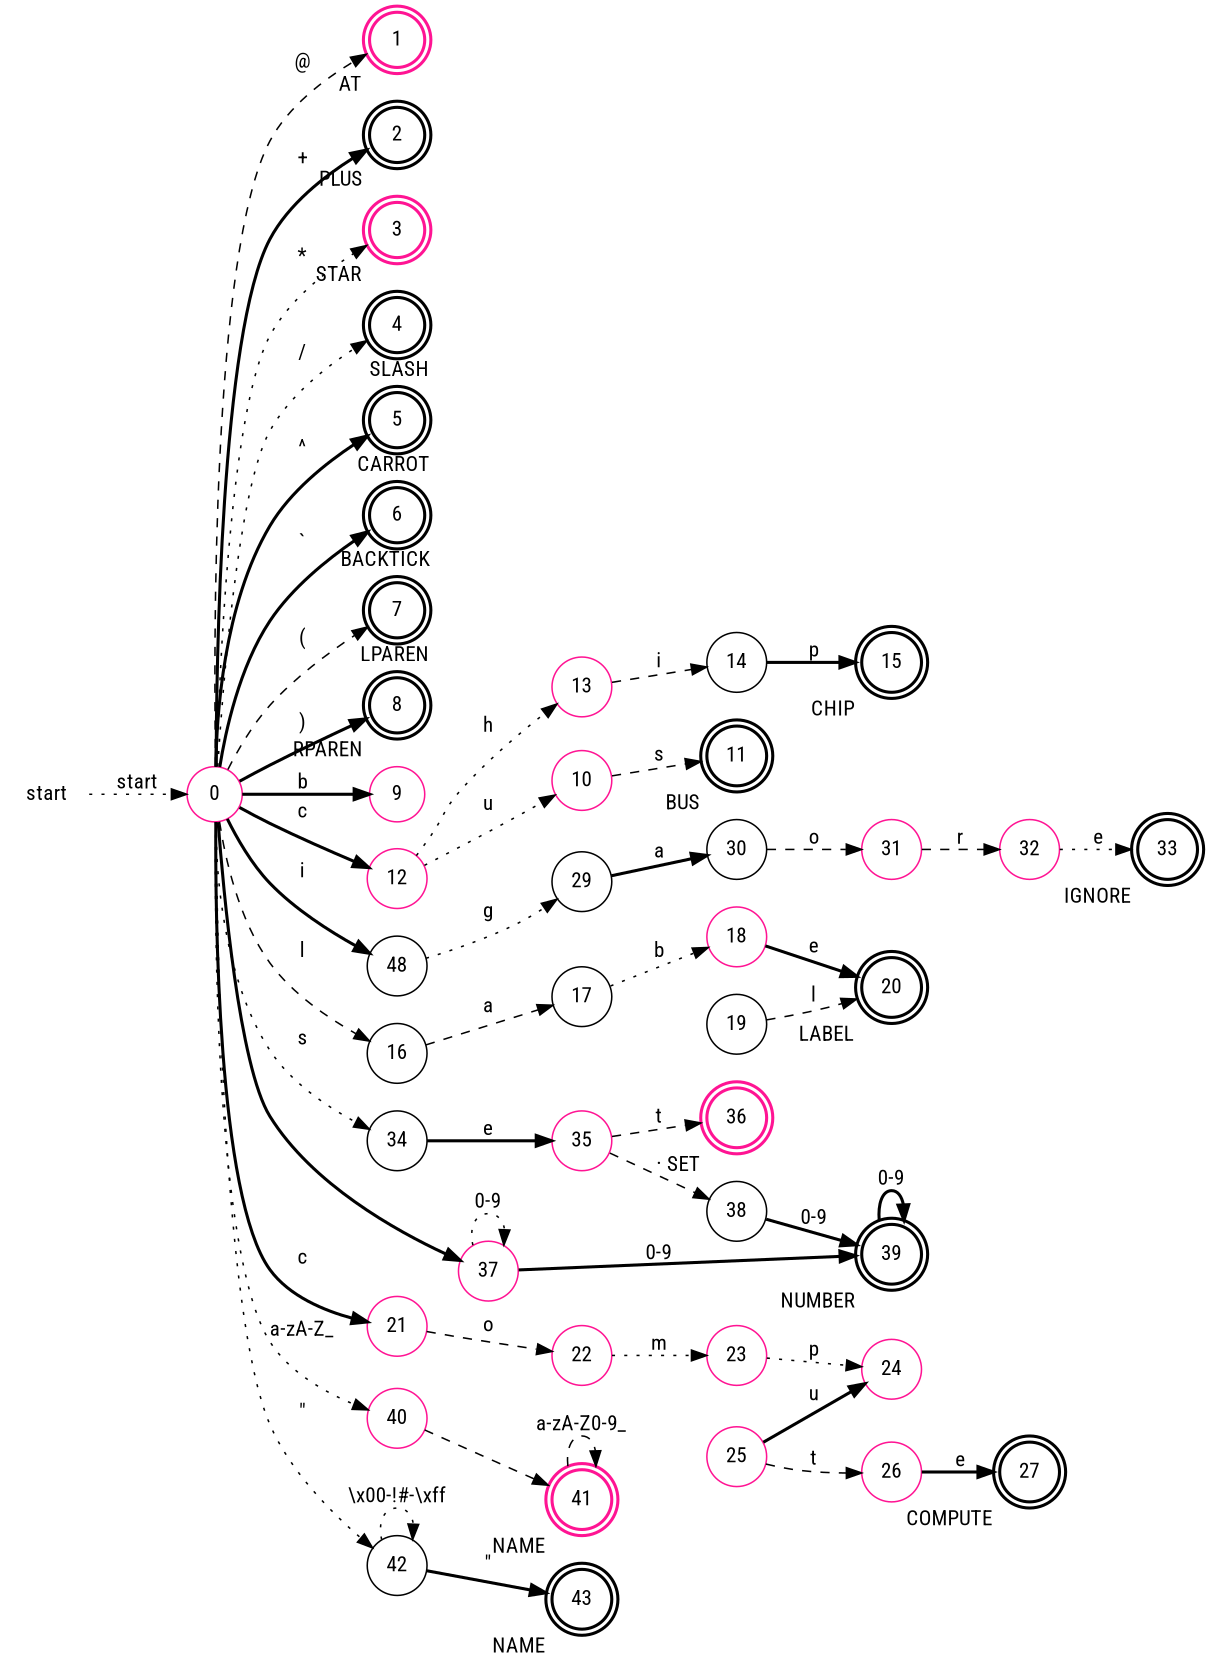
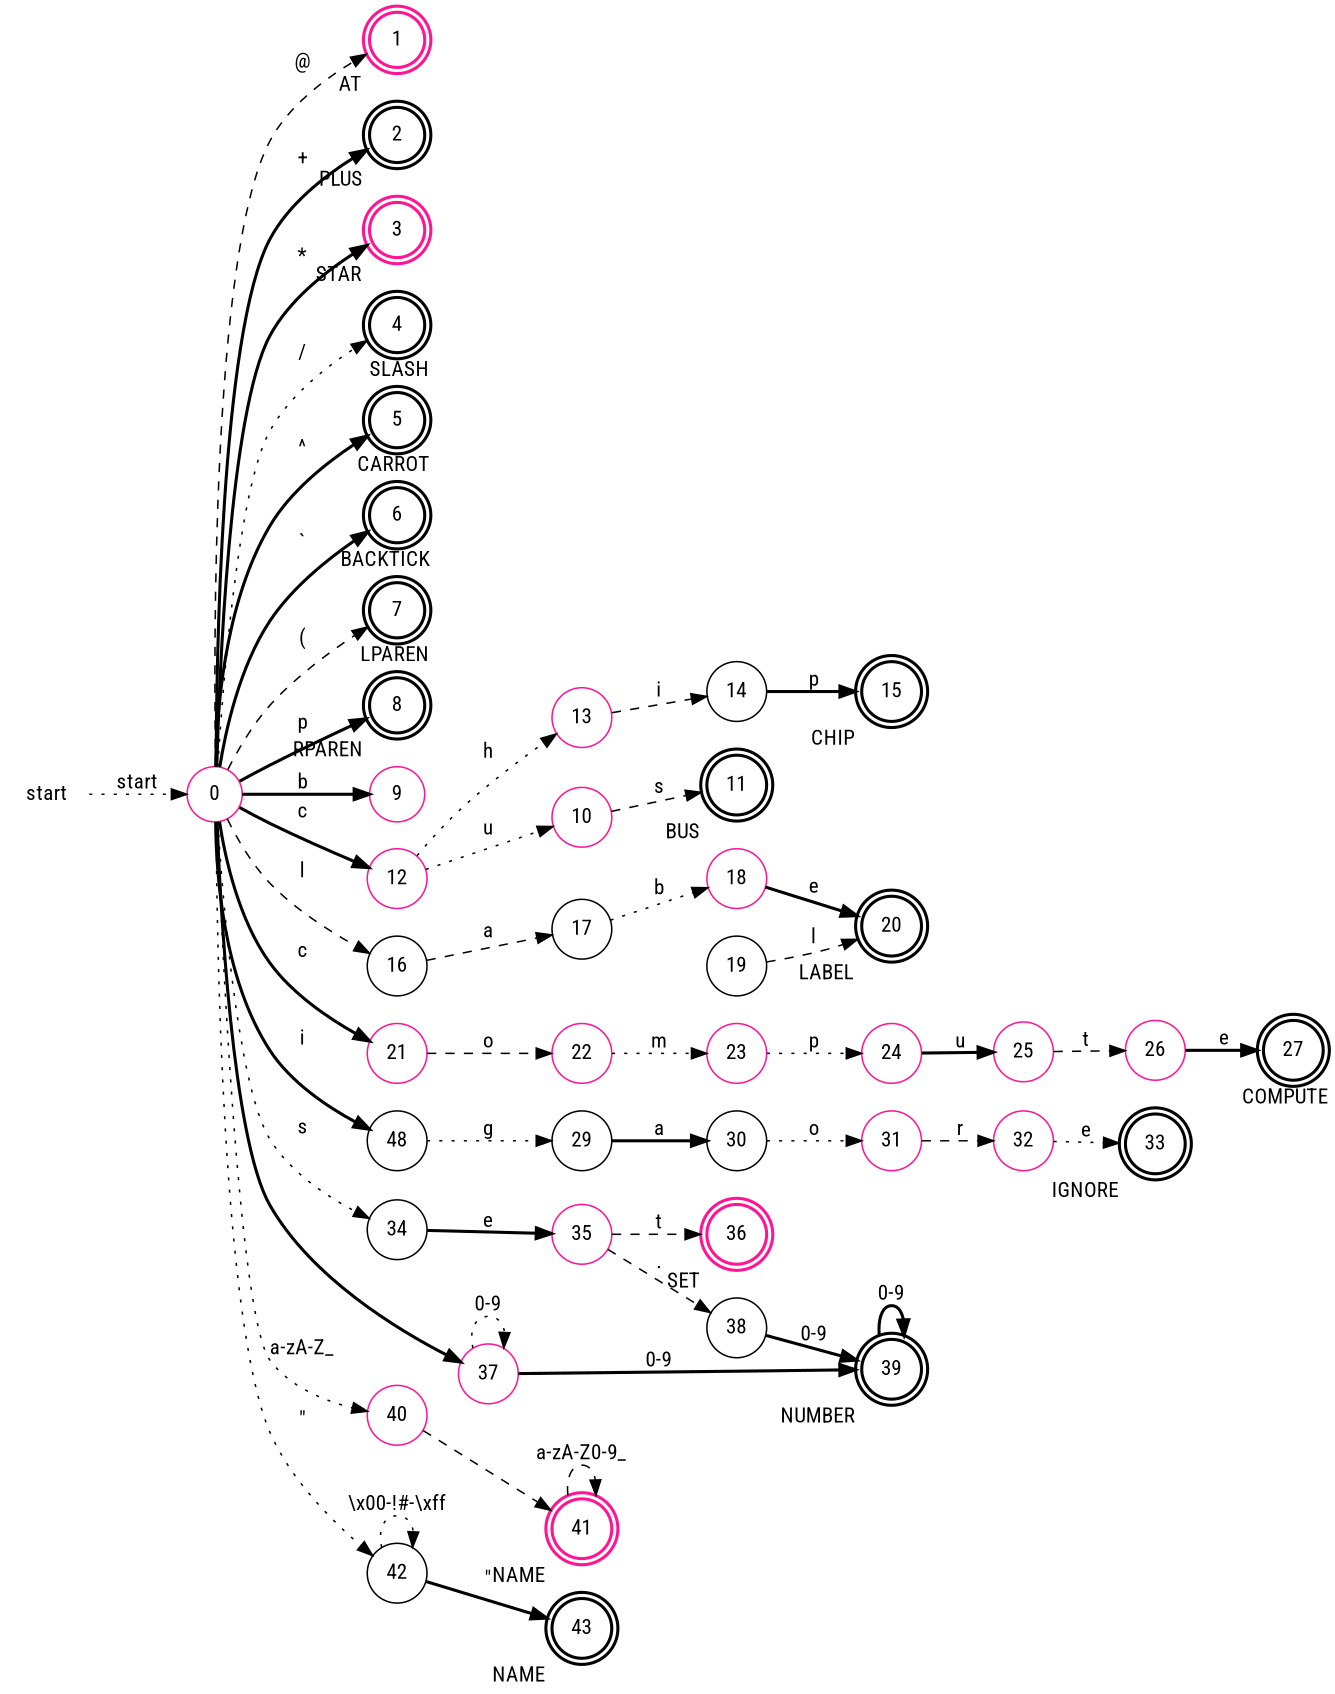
(235, 490) -> (235, 490)
(303, 723) -> (303, 723)
(806, 849) -> (806, 1141)
(807, 1417) -> (950, 1053)
